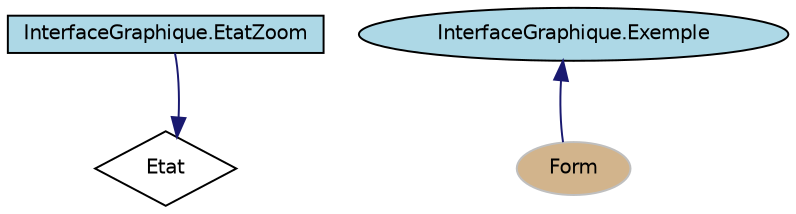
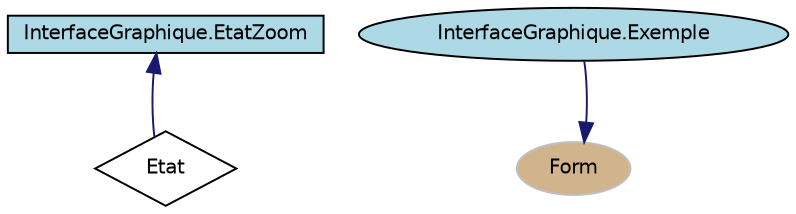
(179, 85) -> (153, 105)
(561, 112) -> (587, 91)
